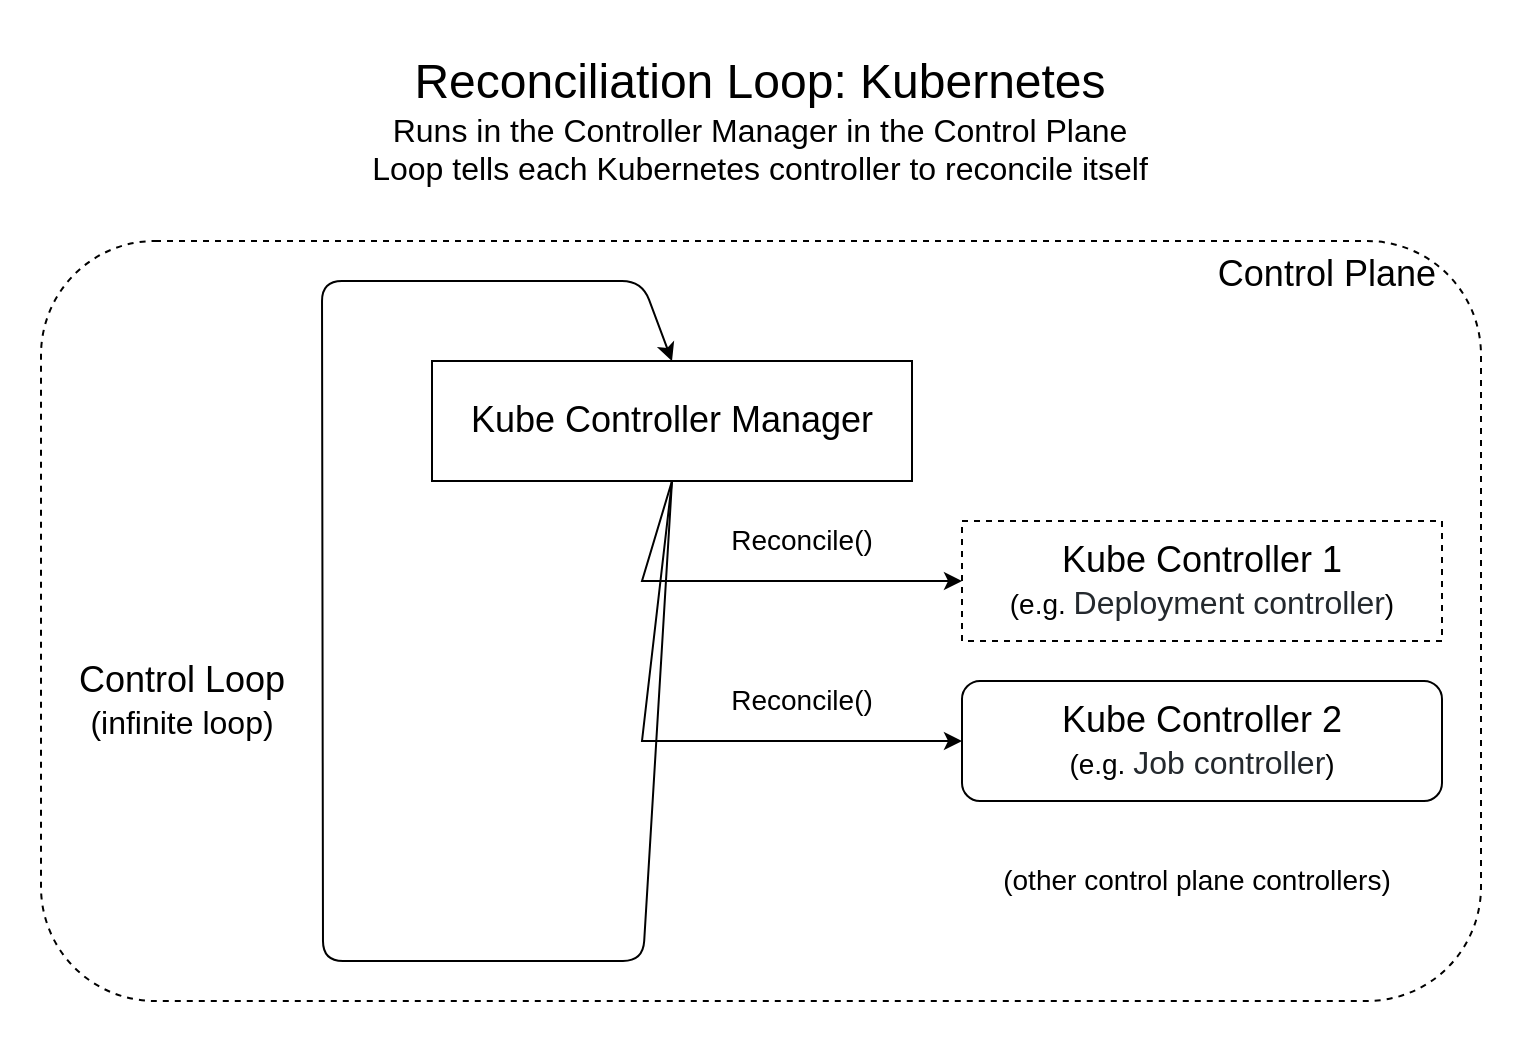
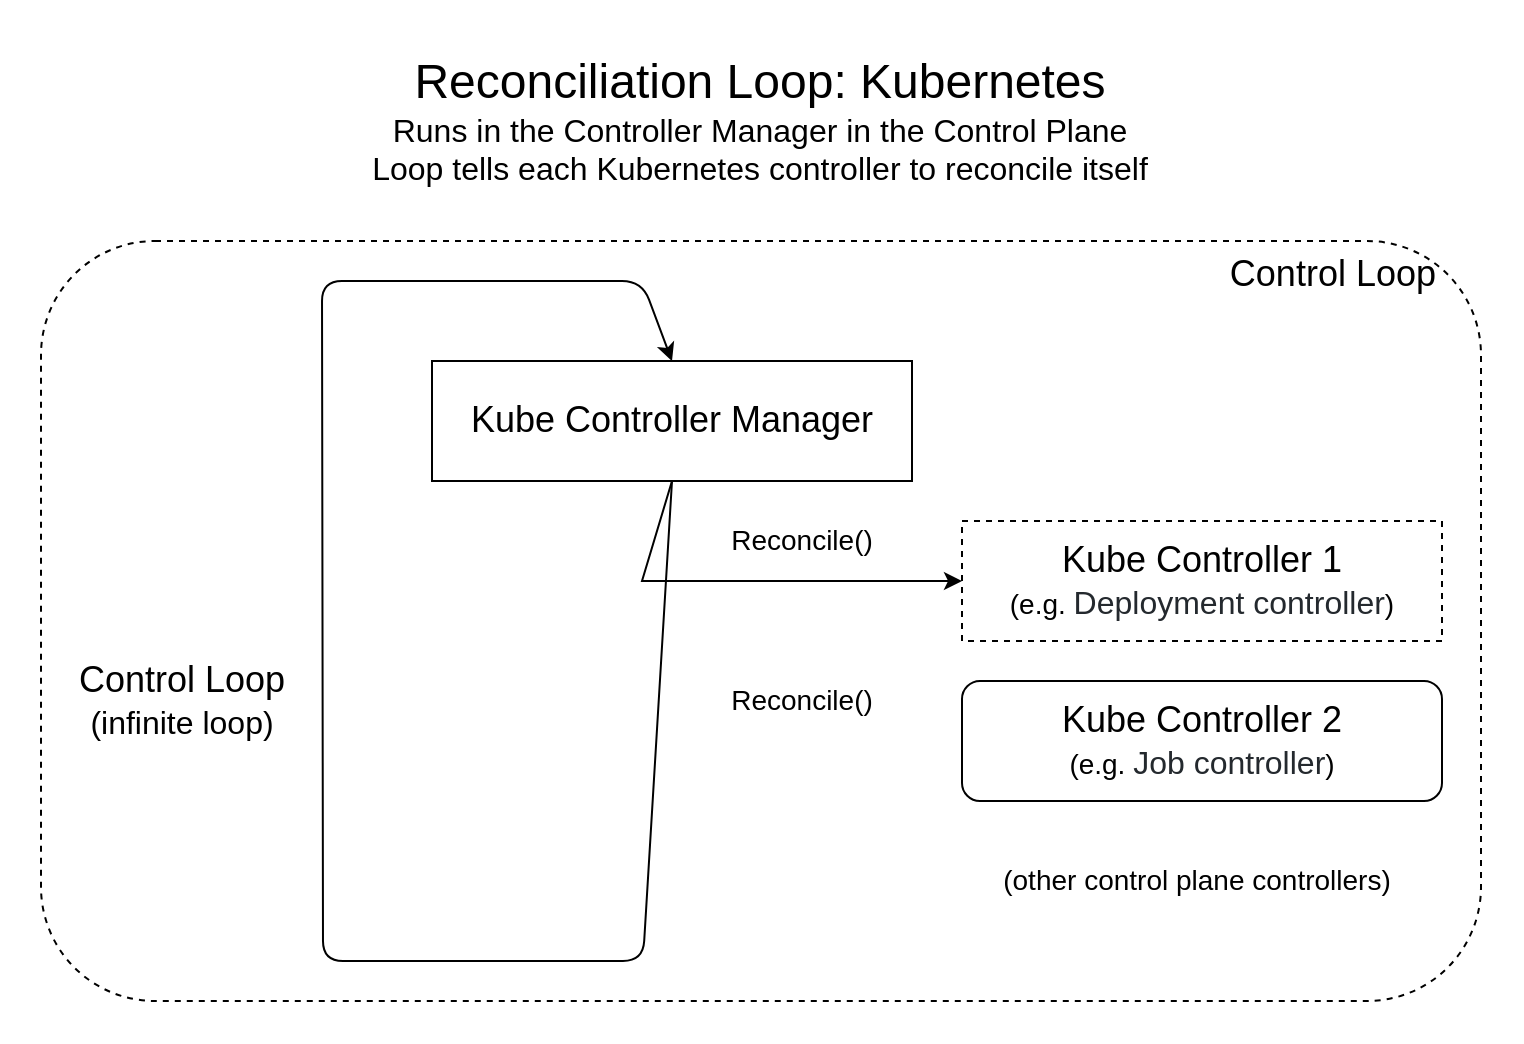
(1399, 269) -> (1403, 269)
(685, 741) -> none
